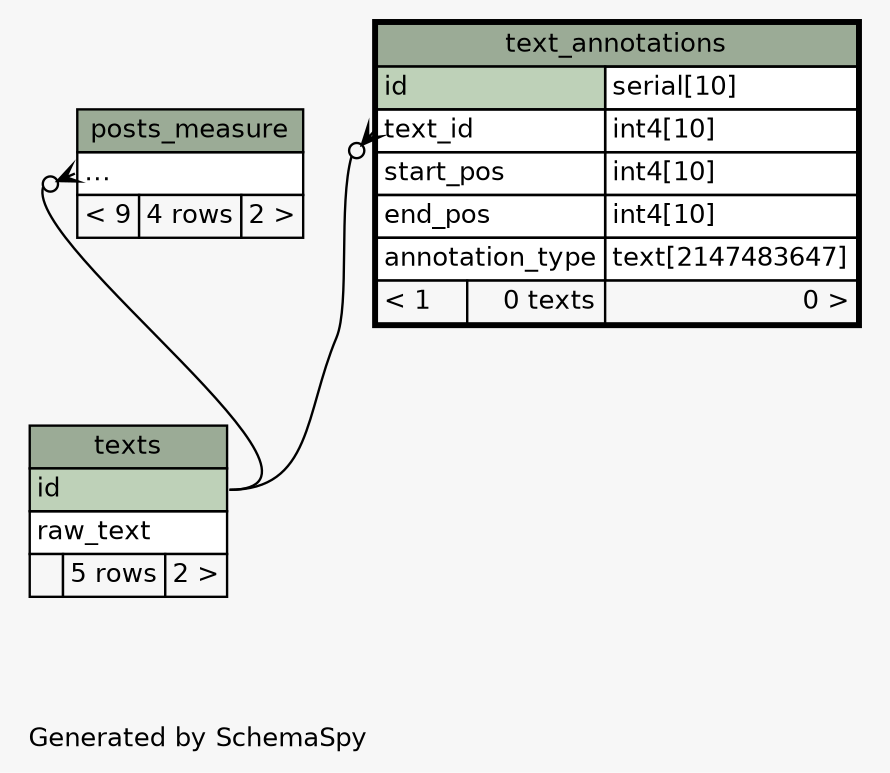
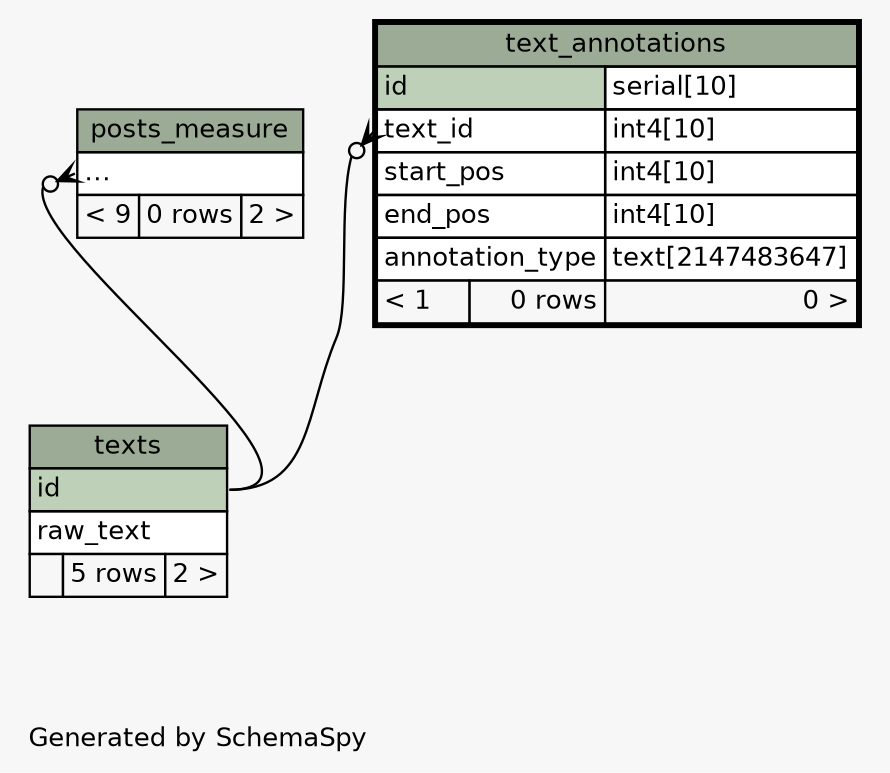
(190, 215) -> (190, 215)
(550, 301) -> (554, 301)
